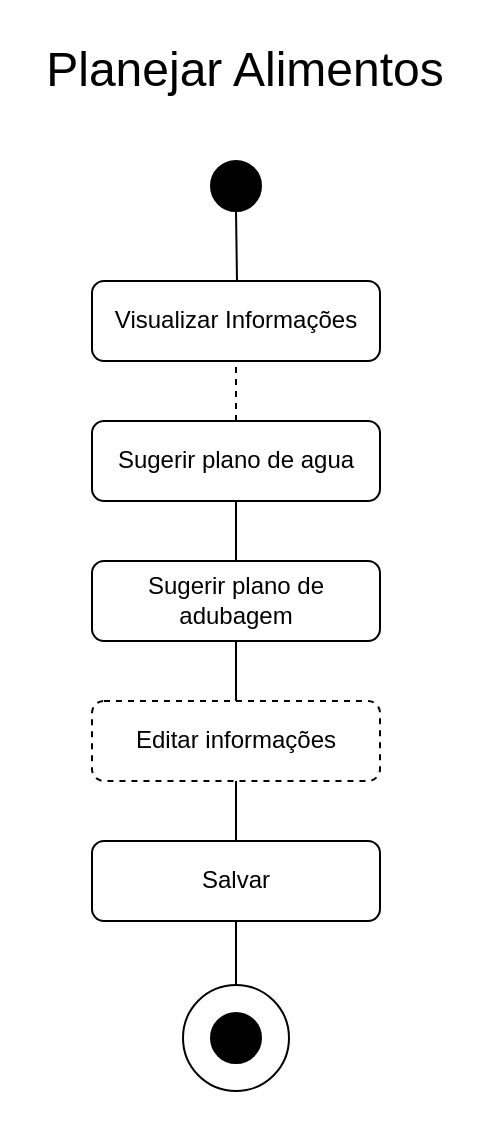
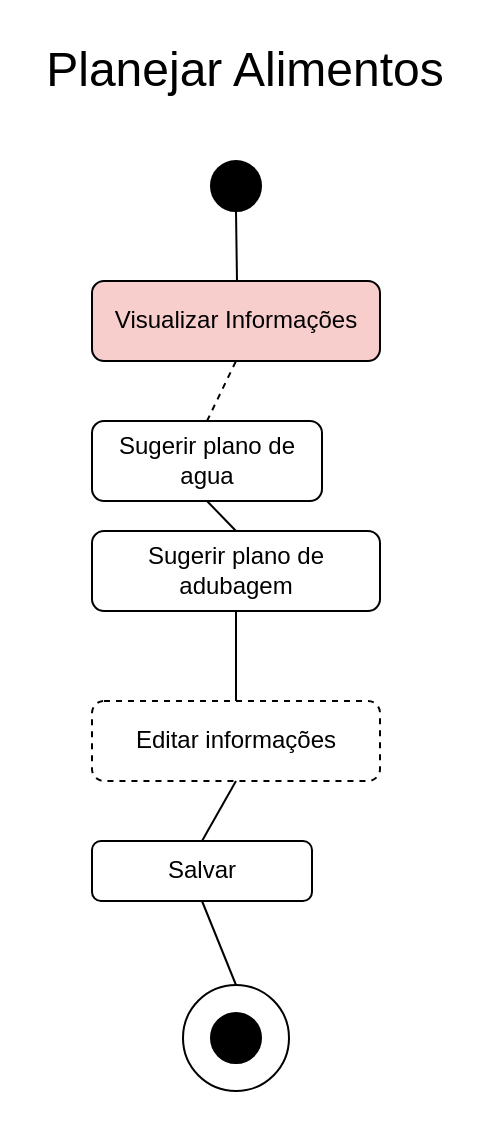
(236, 321) -> (236, 321)
(236, 461) -> (207, 461)
(236, 601) -> (236, 571)
(236, 881) -> (202, 871)
